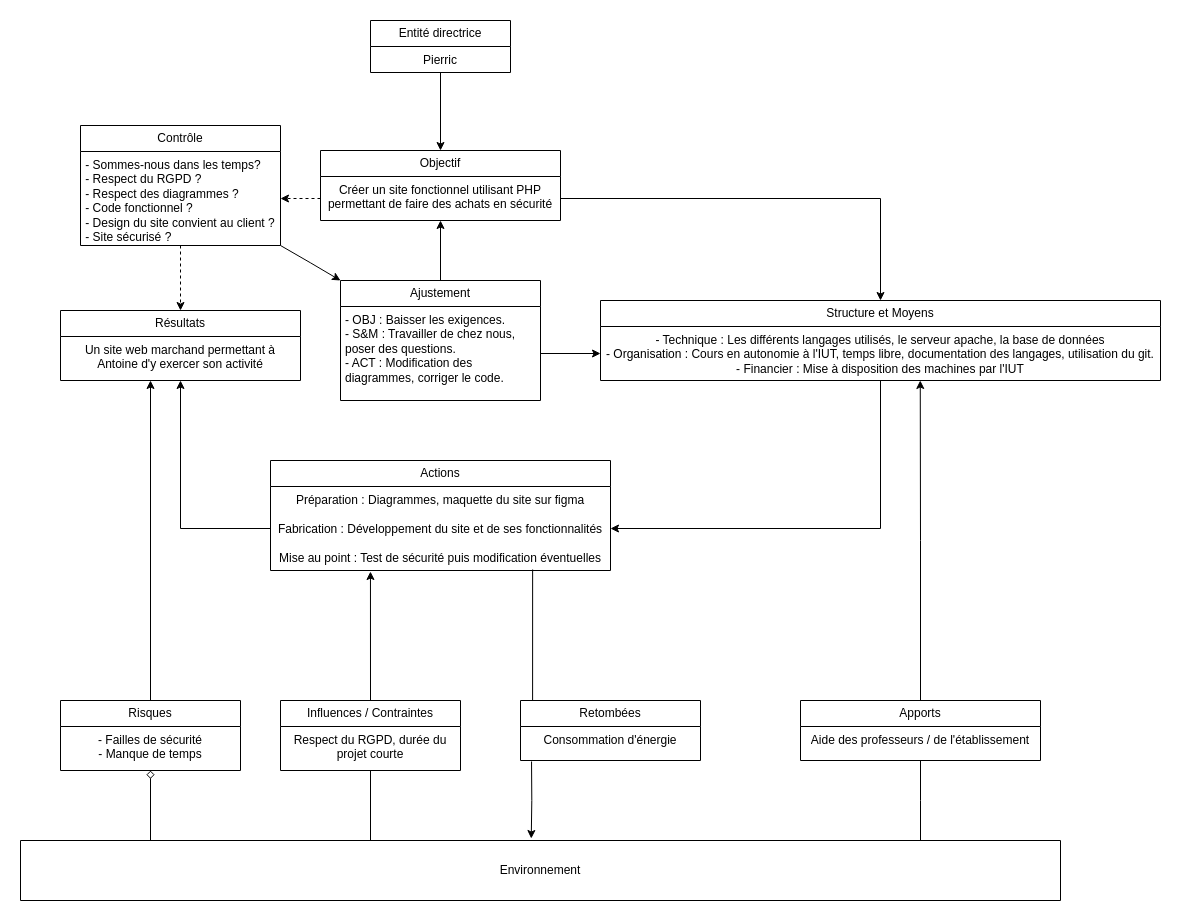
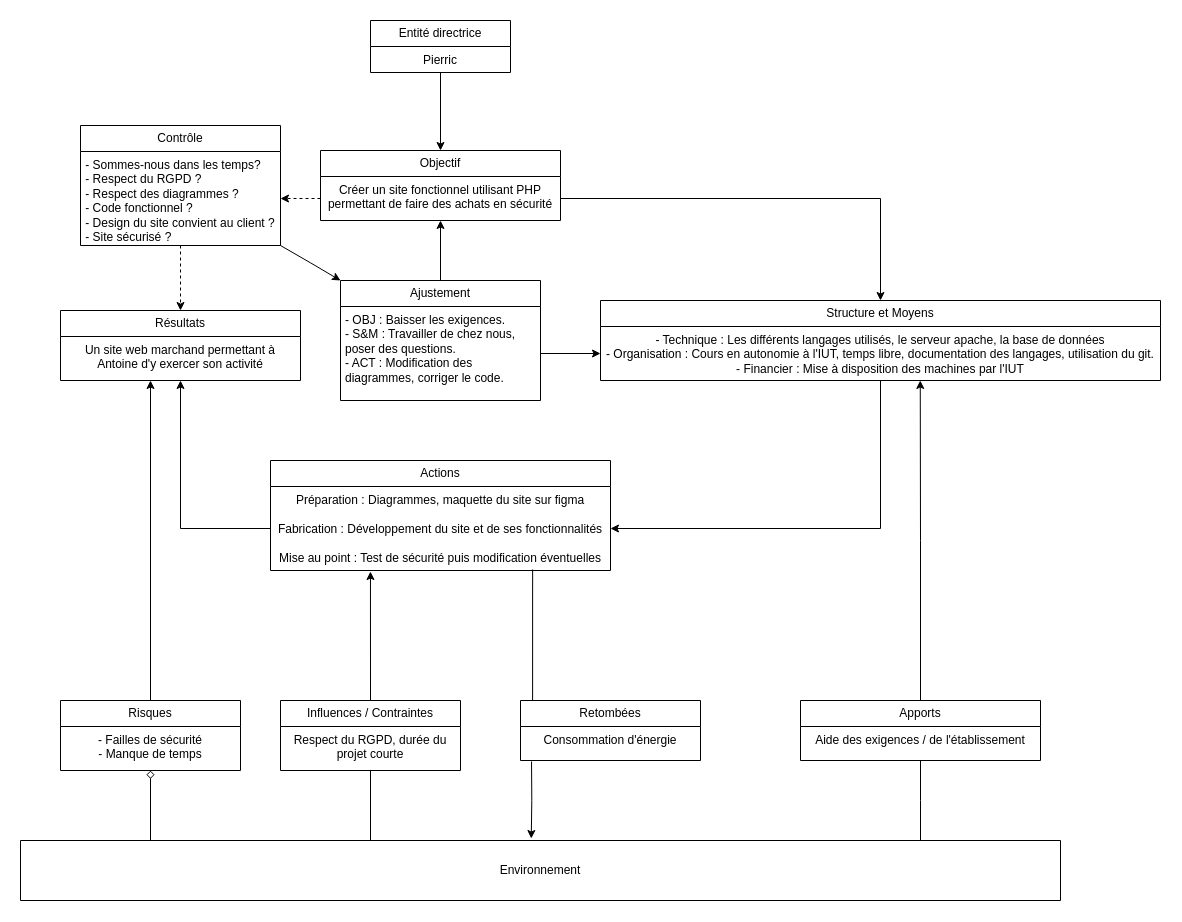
(921, 748) -> (921, 741)
